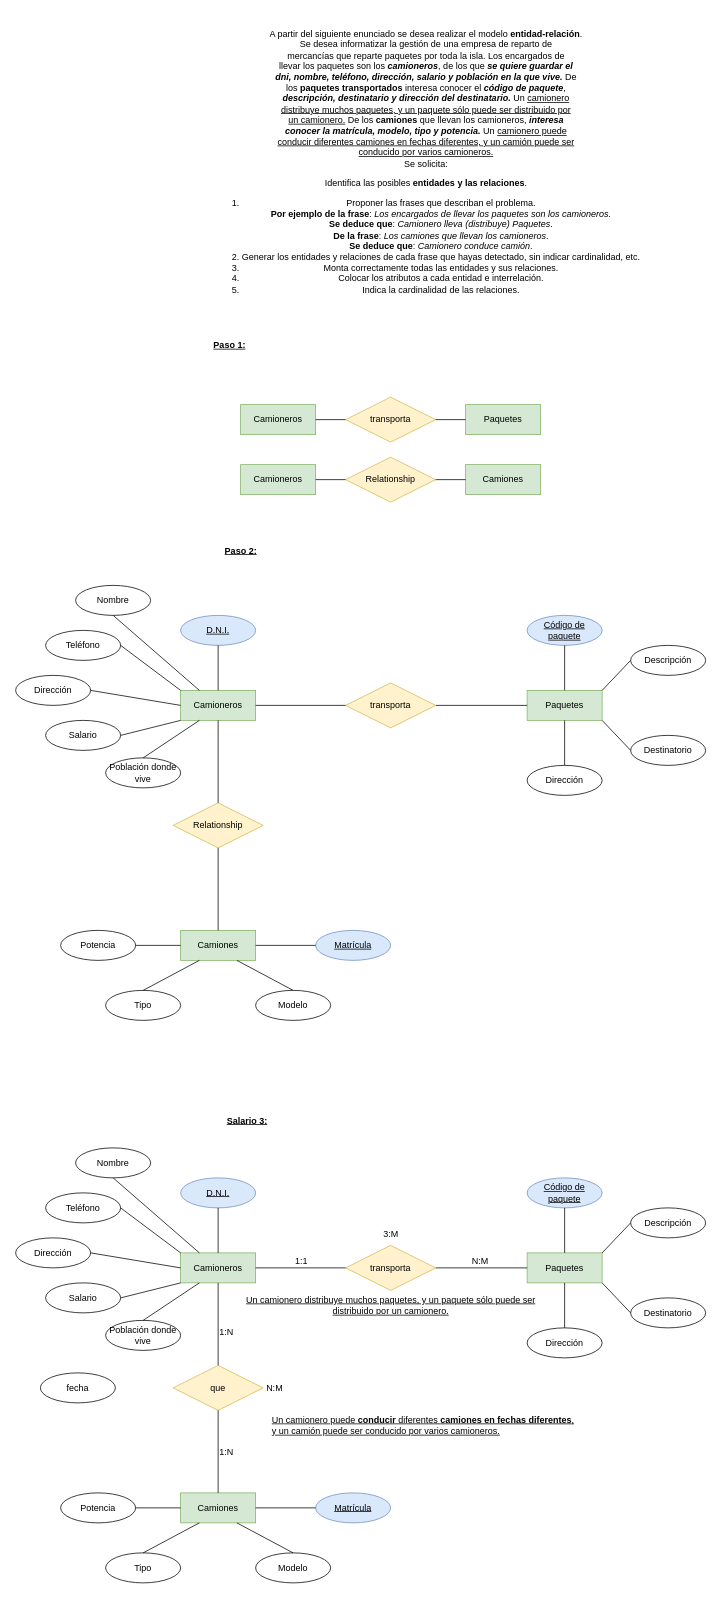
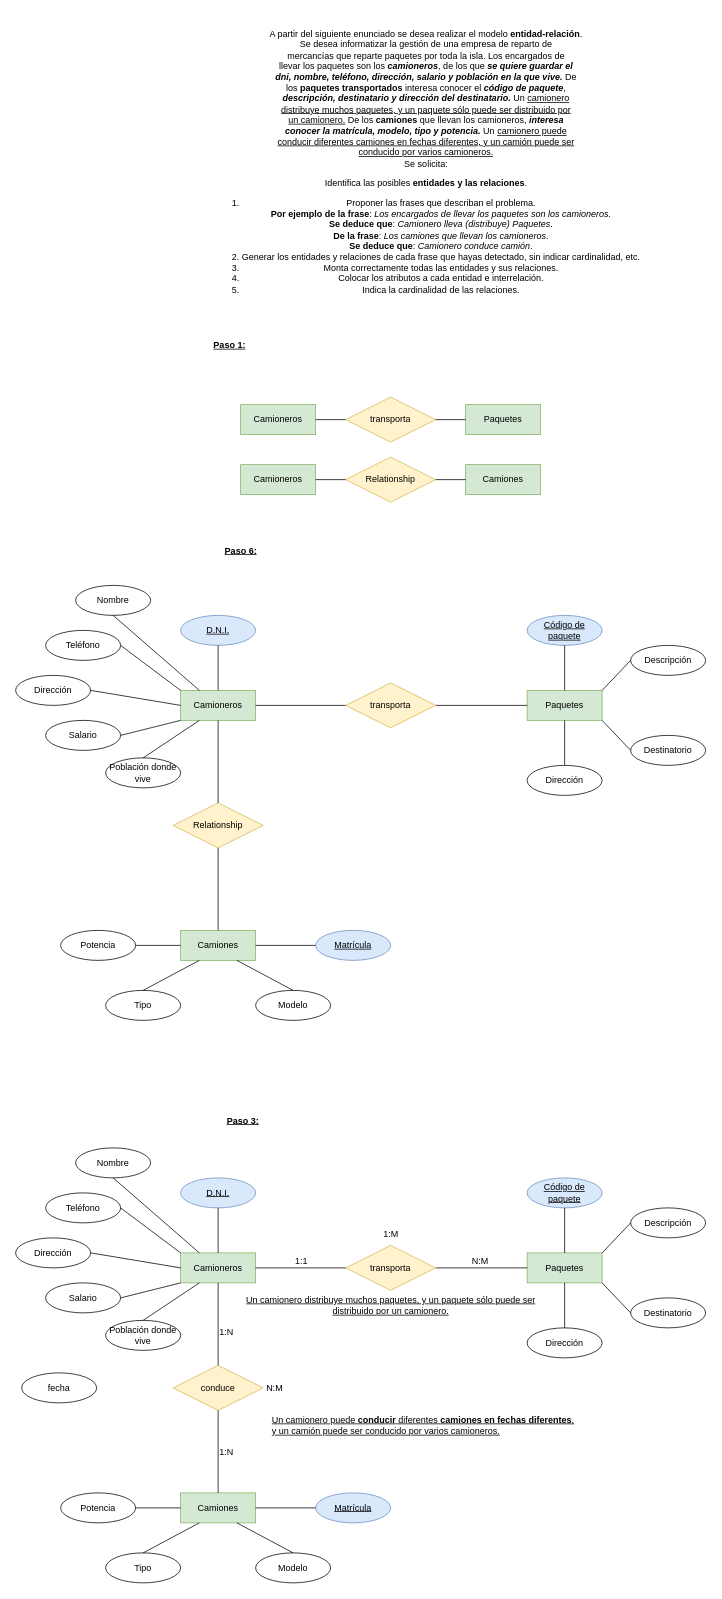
(241, 551) -> (241, 551)
(247, 1121) -> (242, 1121)
(391, 1234) -> (391, 1234)
(78, 1388) -> (59, 1388)
(218, 1388) -> (218, 1388)
